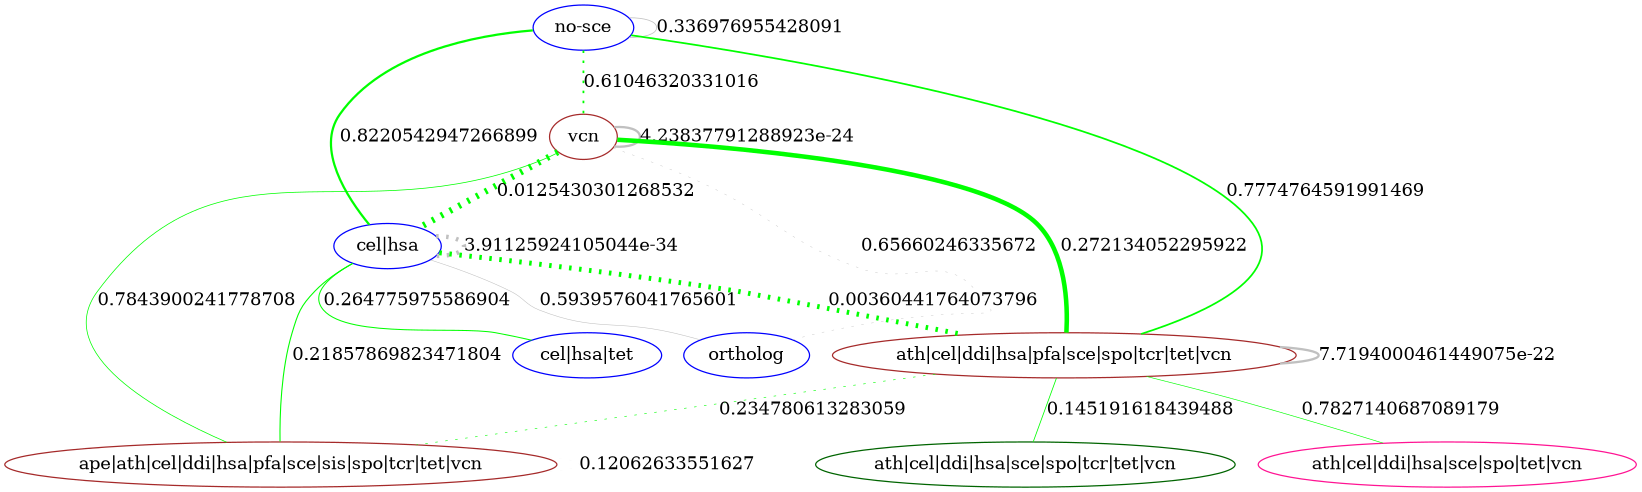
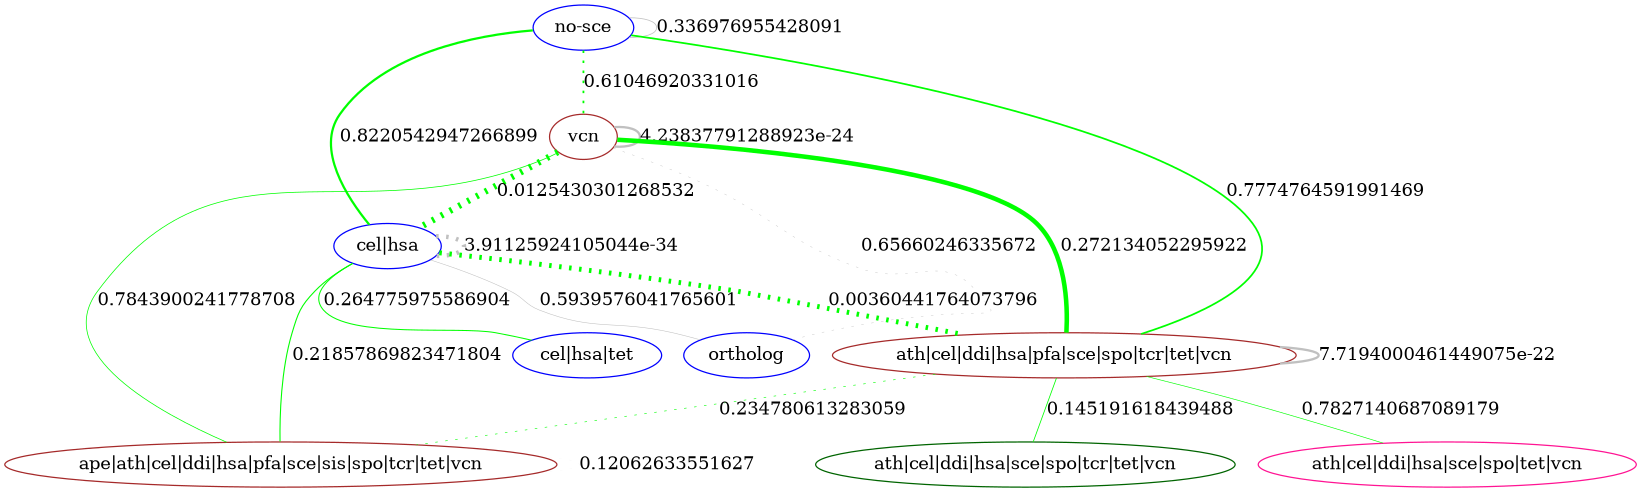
(671, 82) -> (671, 82)
